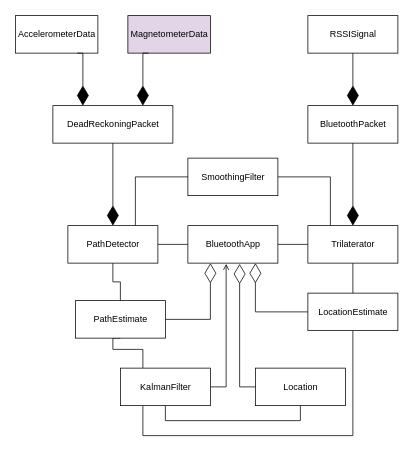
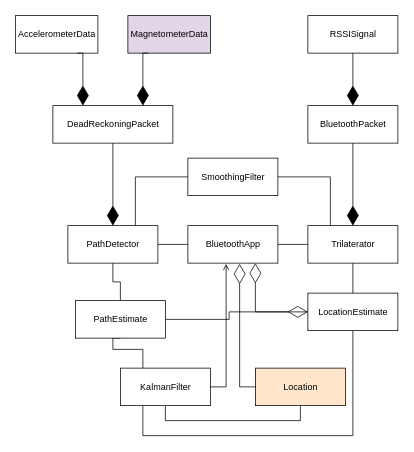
(210, 302) -> (229, 314)
(300, 387) -> (300, 387)
